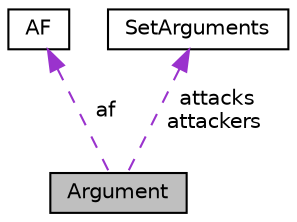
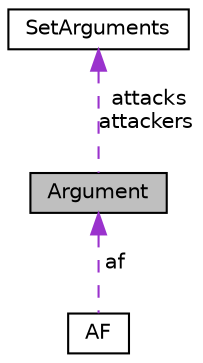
(84, 121) -> (99, 274)
